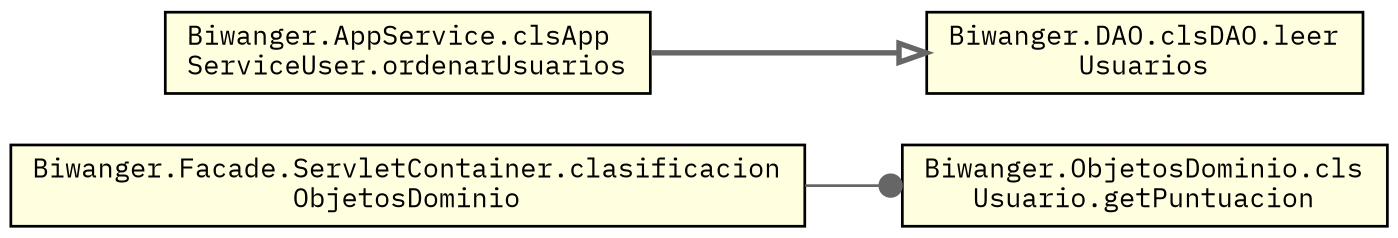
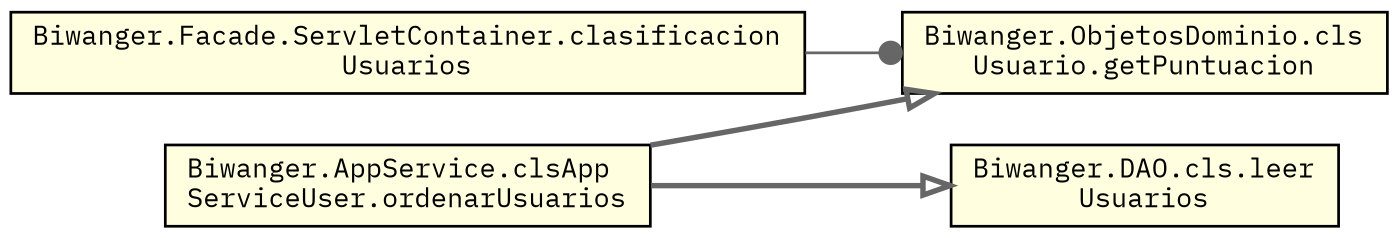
(1145, 53) -> (1145, 186)
none -> (779, 123)
(408, 186) -> (408, 53)
